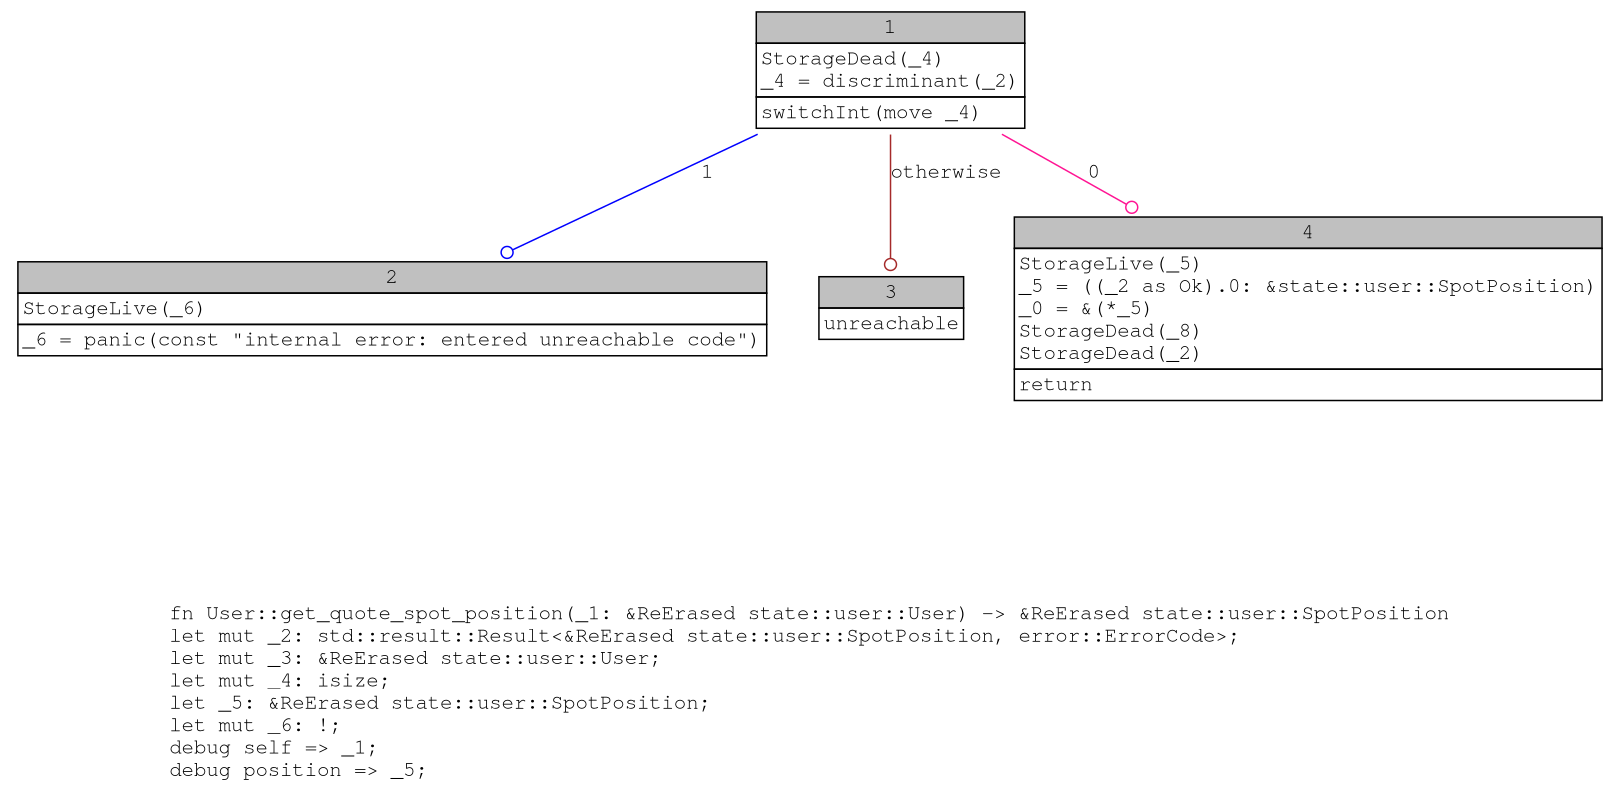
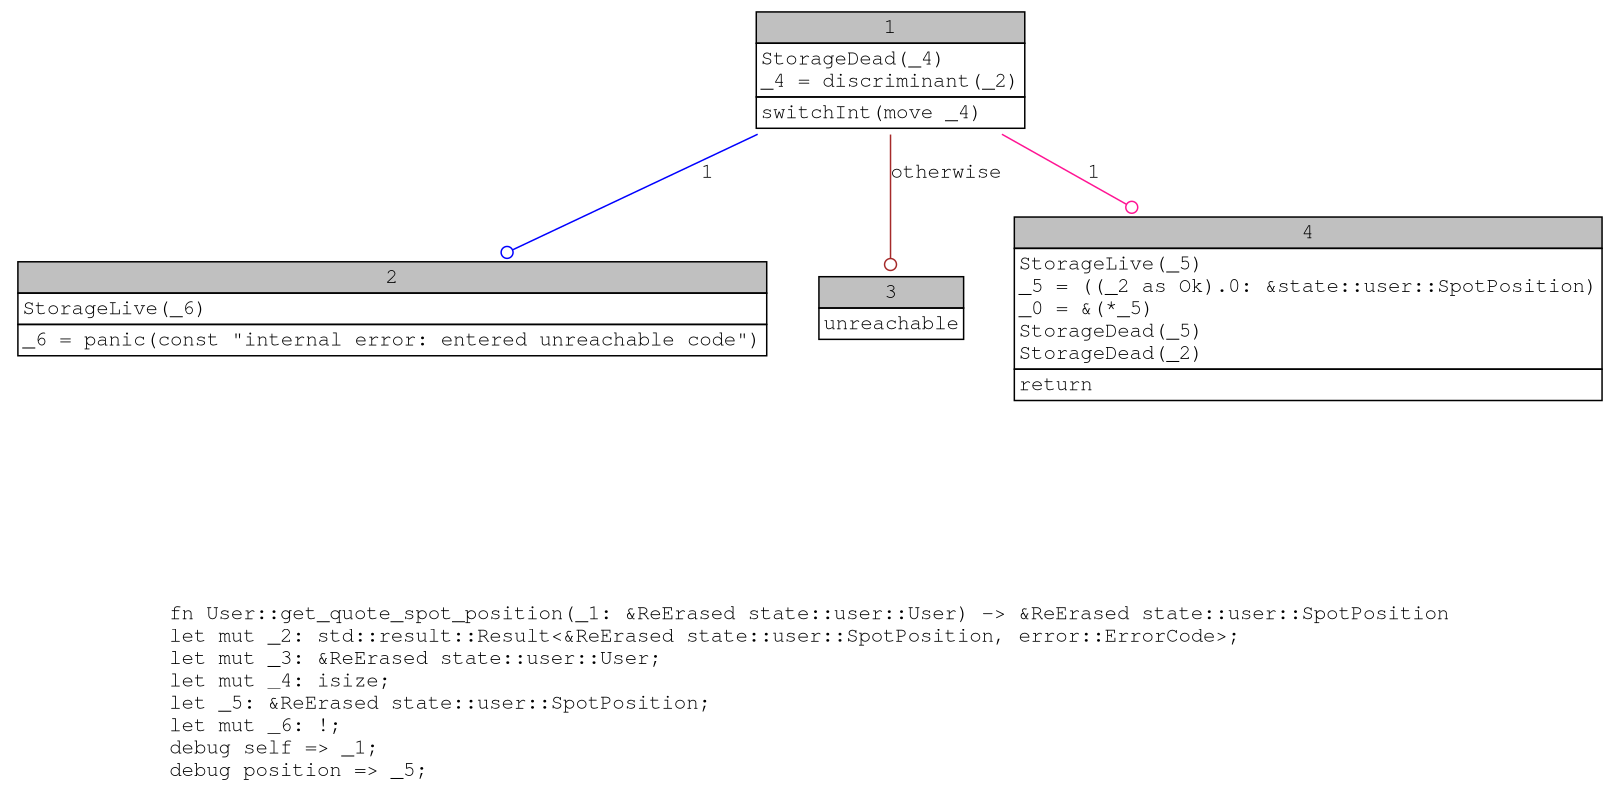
(1094, 172) -> (1094, 172)
(1111, 330) -> (1111, 330)
